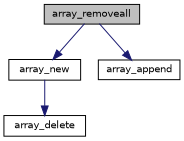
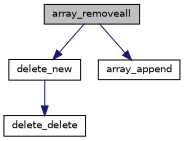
(45, 70) -> (45, 70)
(45, 126) -> (45, 126)
